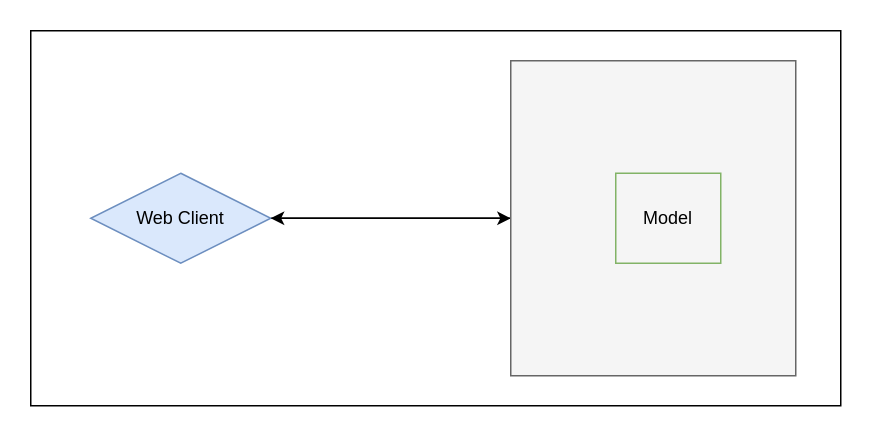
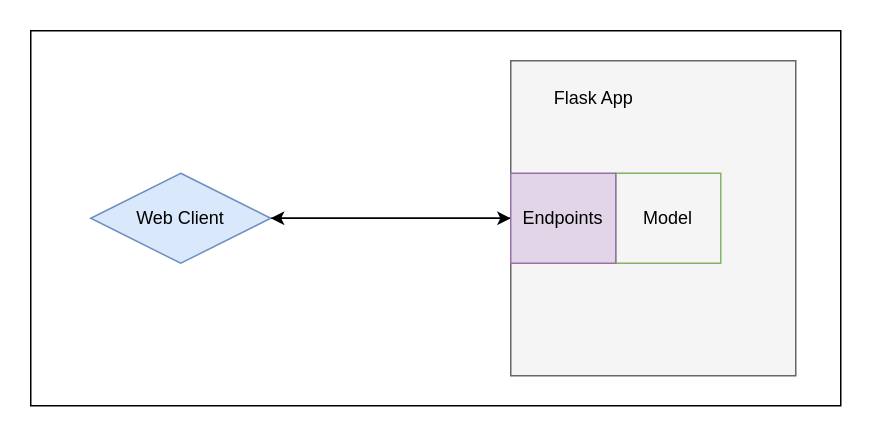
none -> (593, 98)
none -> (563, 218)
